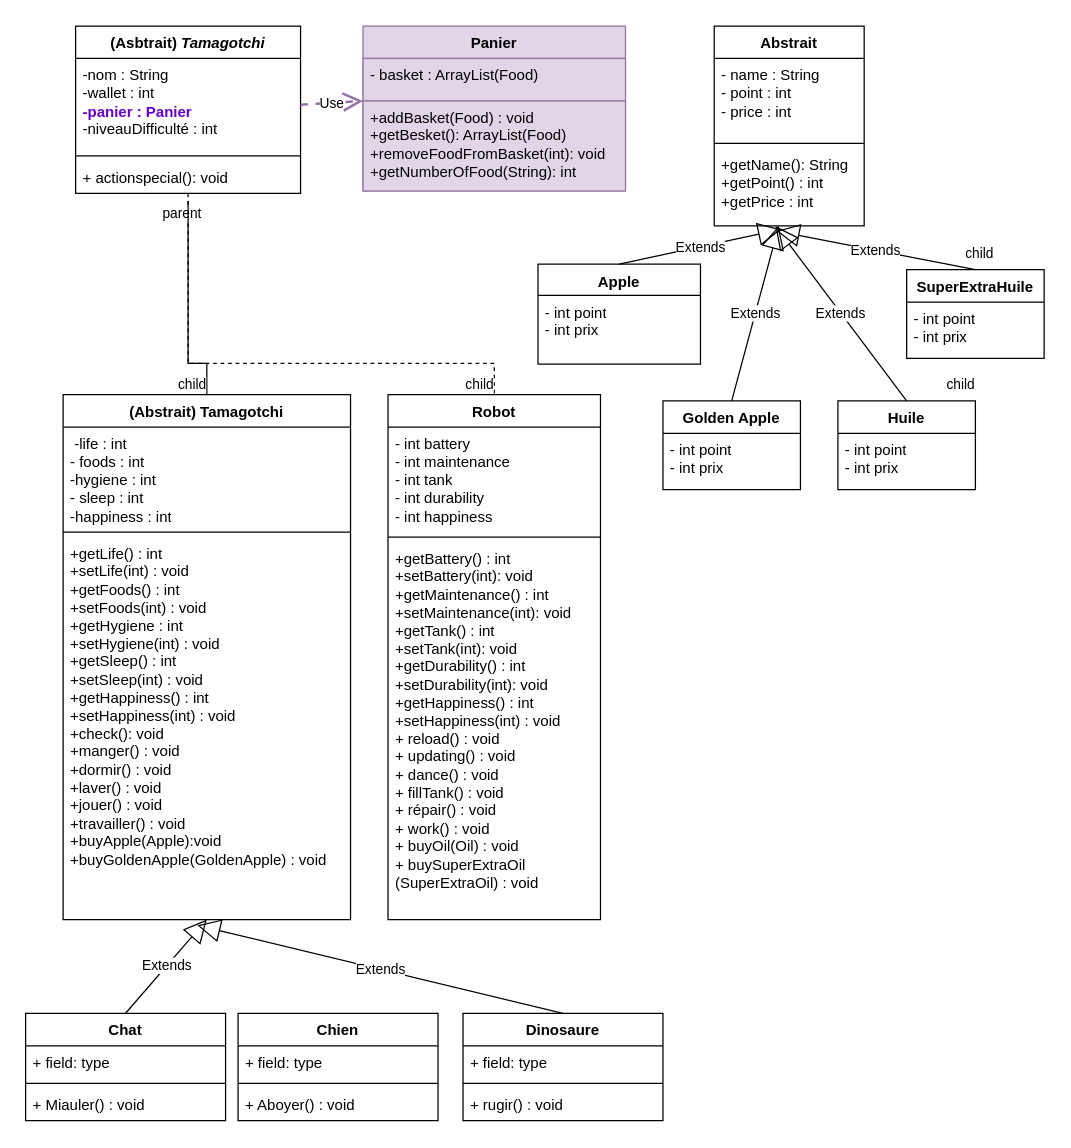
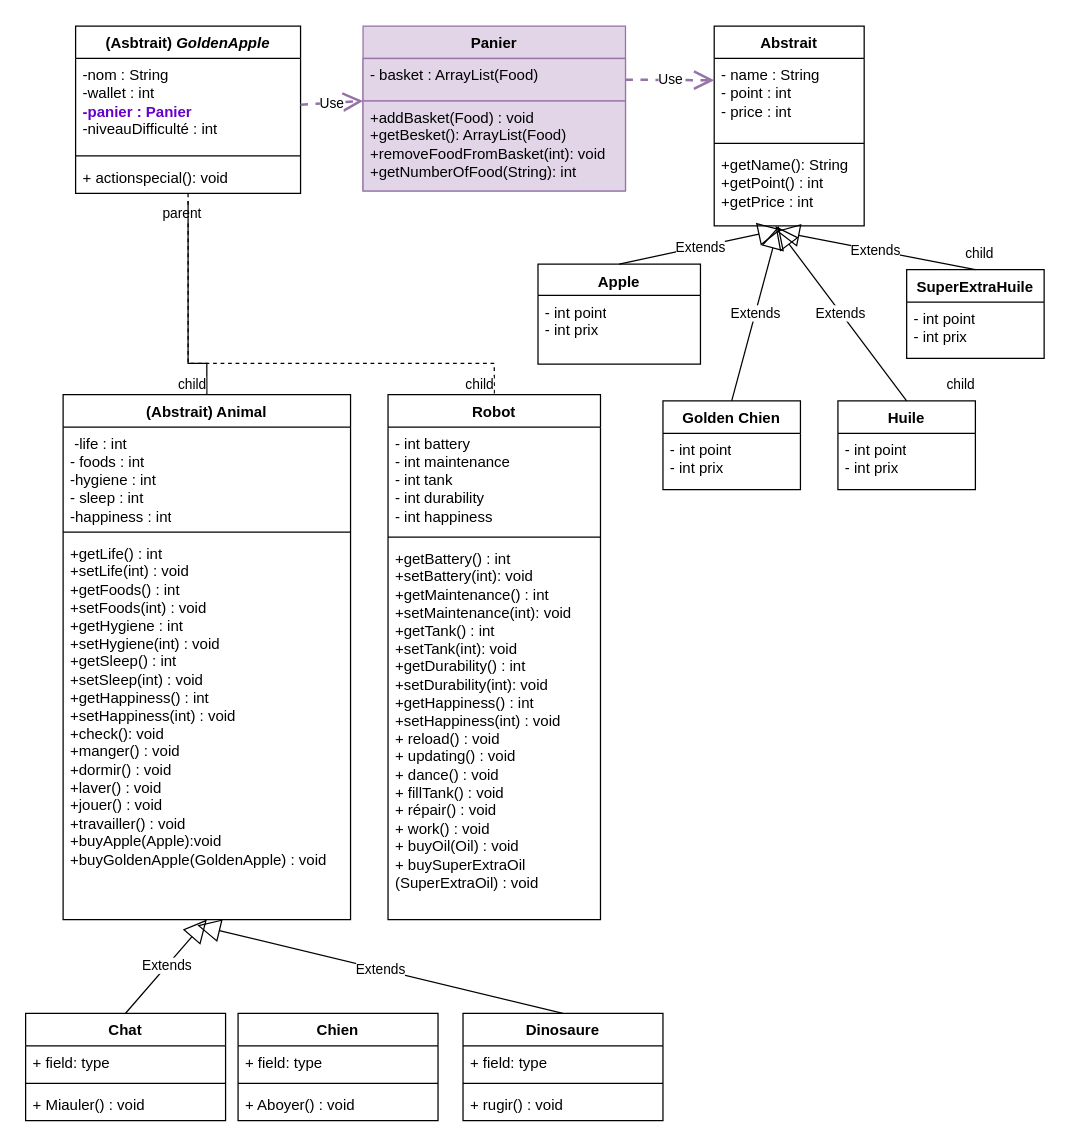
(188, 43) -> (188, 43)
none -> (668, 80)
(207, 412) -> (207, 412)
(732, 418) -> (732, 418)
